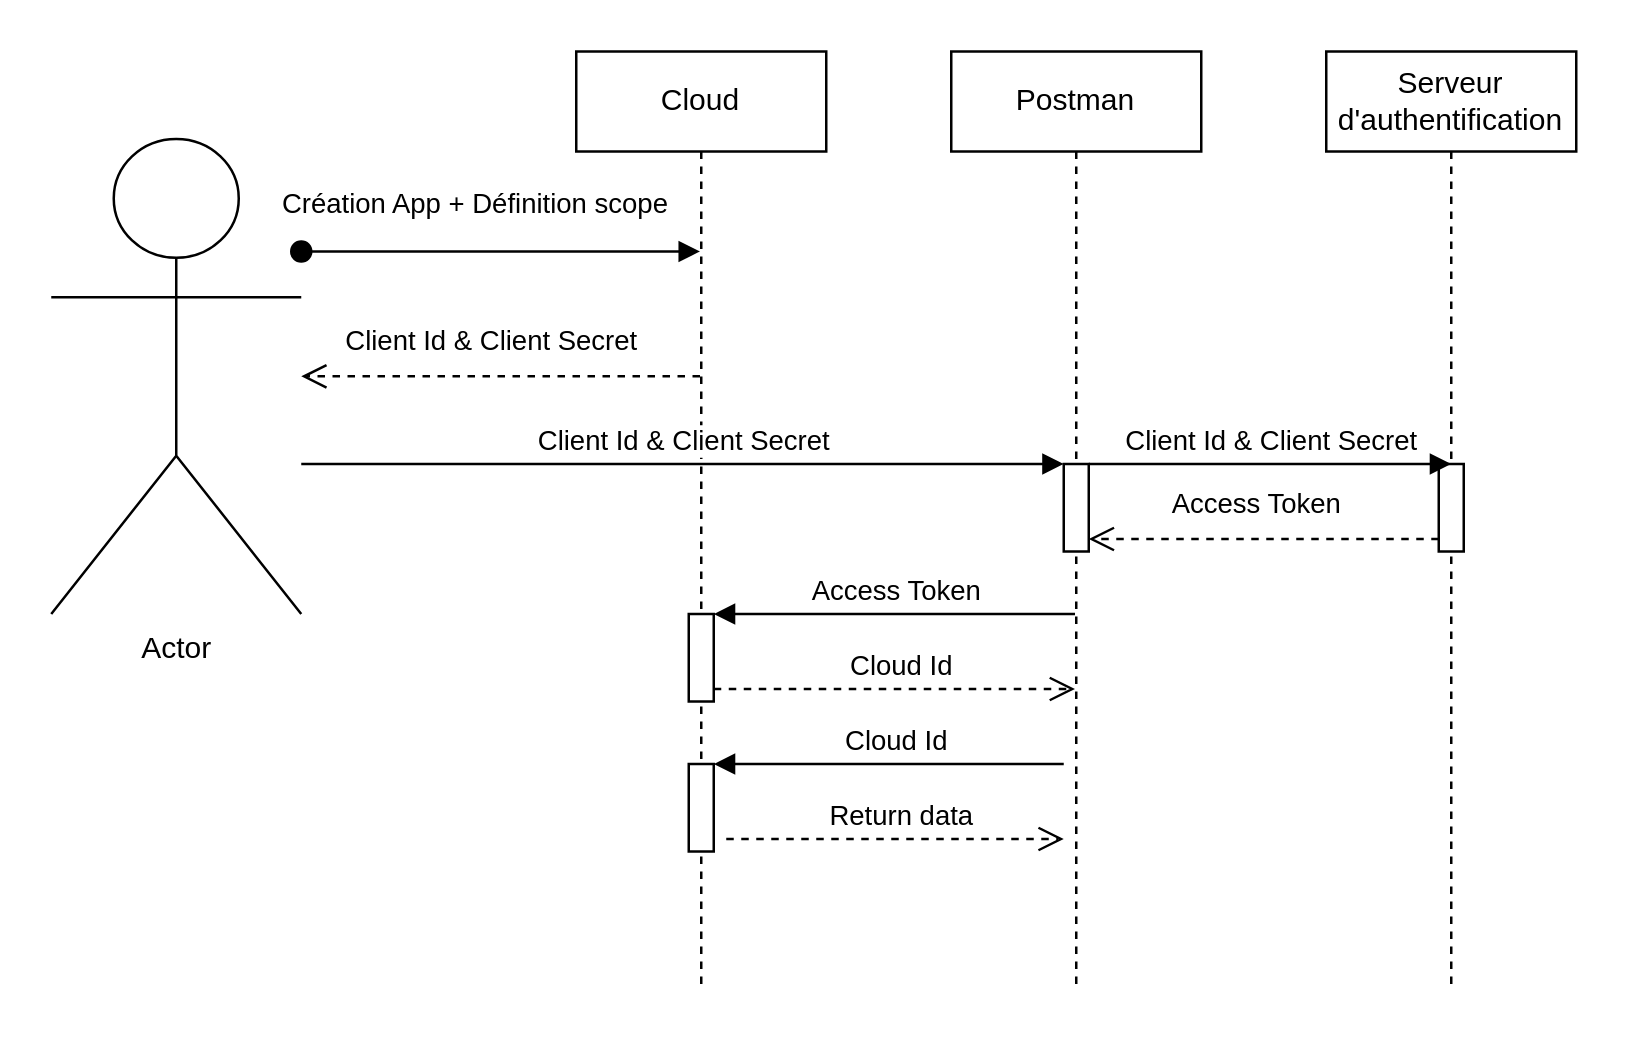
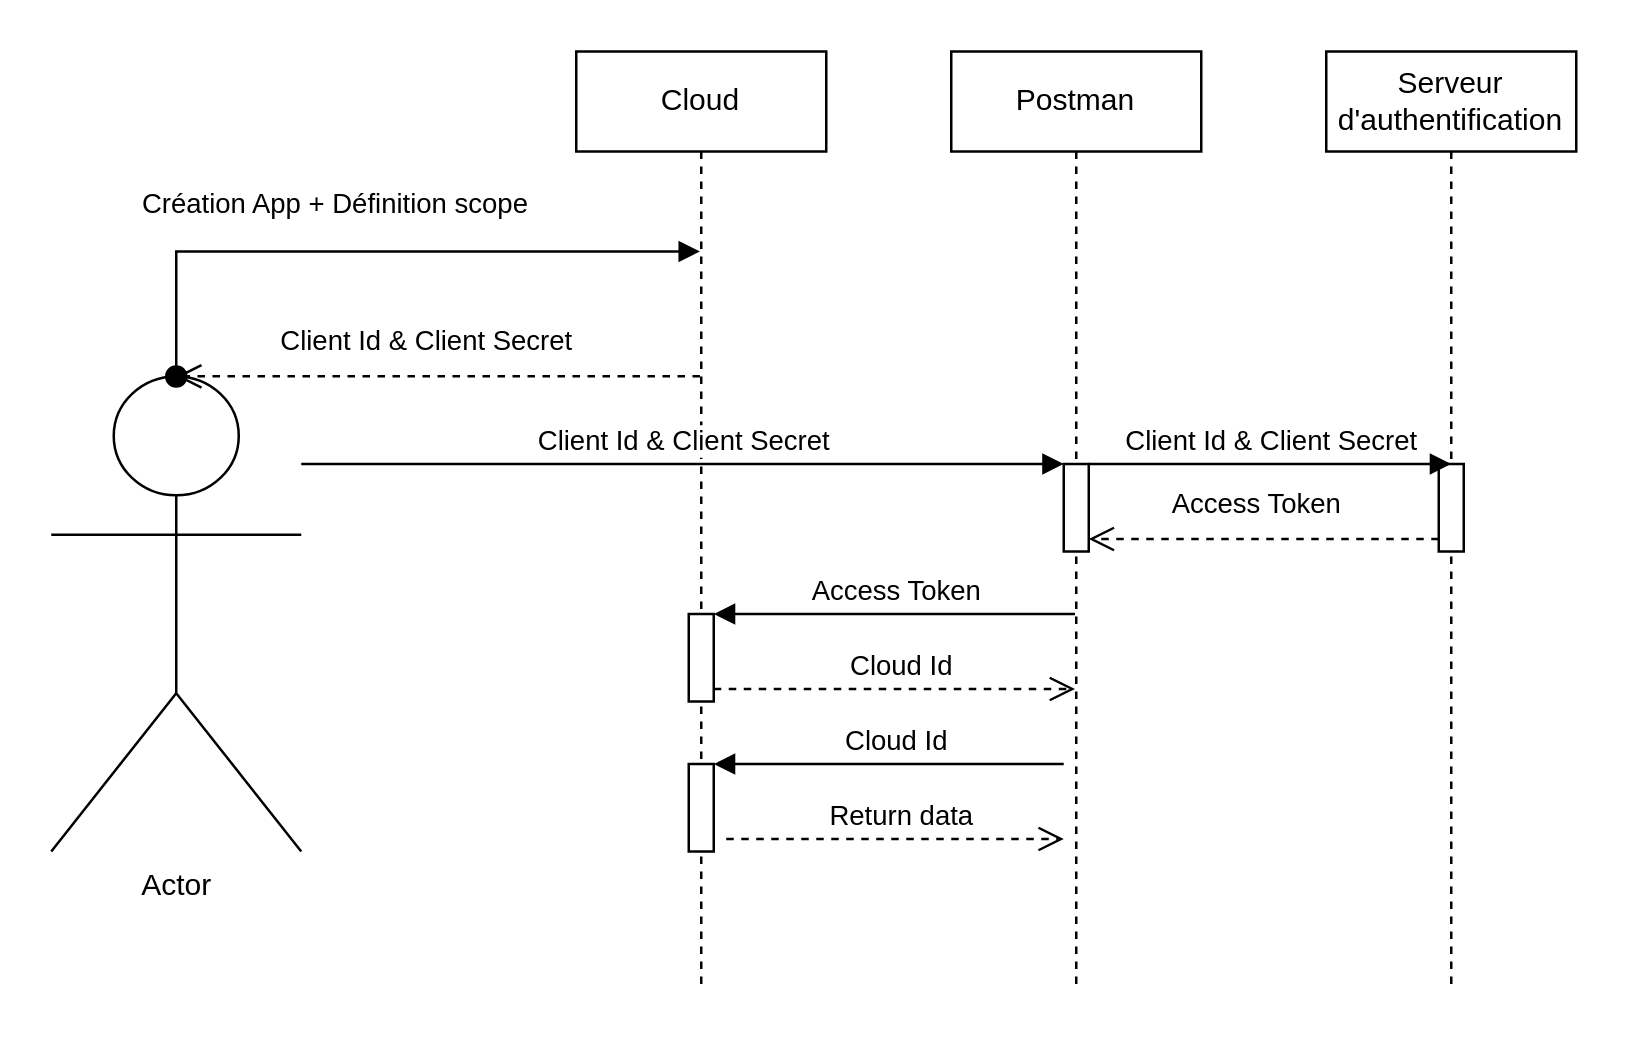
(176, 376) -> (176, 614)
